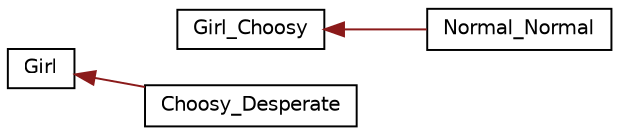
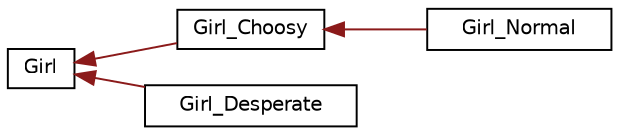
(519, 29) -> (519, 29)
none -> (136, 51)
(251, 106) -> (251, 106)
